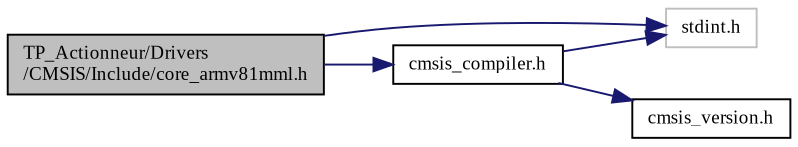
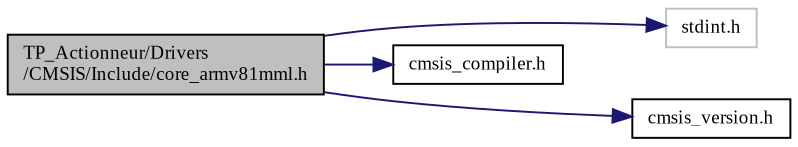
(605, 45) -> none
(586, 89) -> (468, 108)
